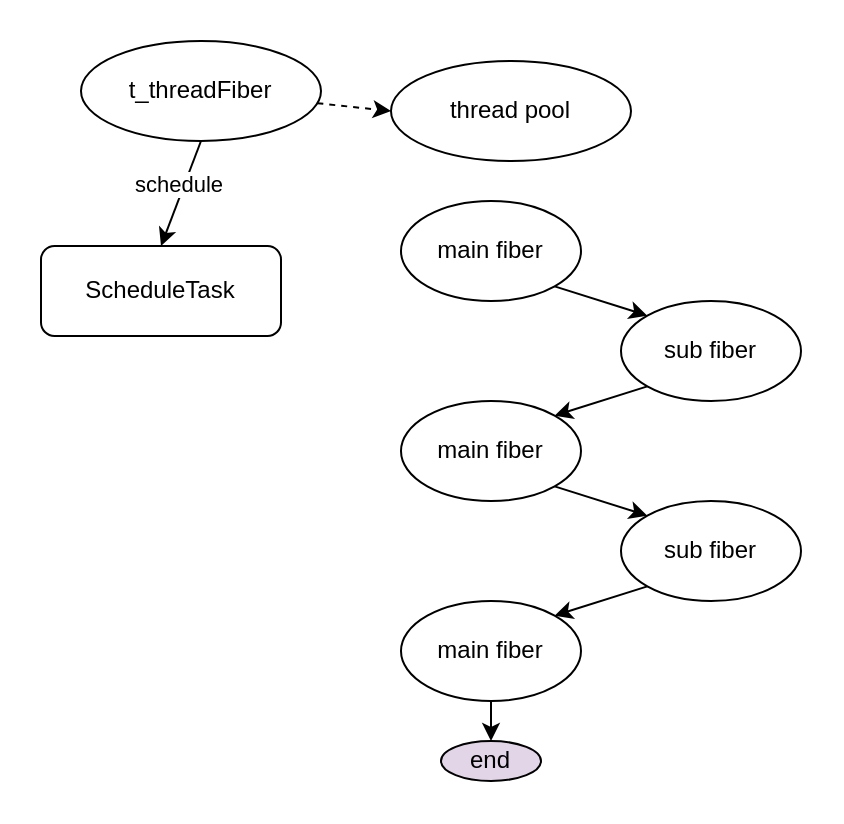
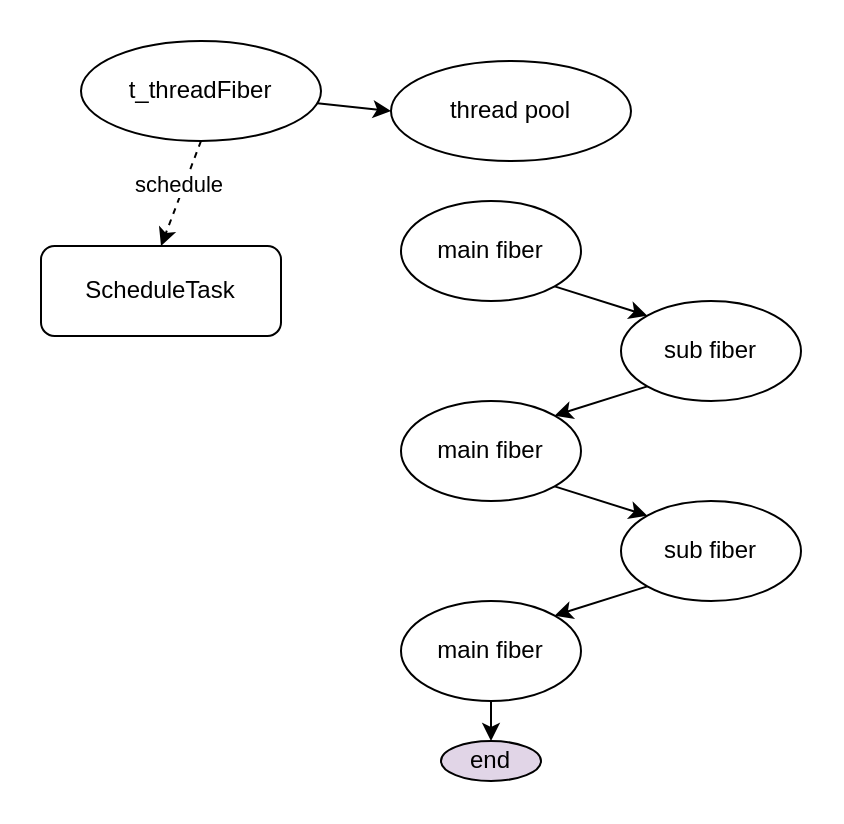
(349, 107) -> (349, 107)
(172, 216) -> (172, 216)
